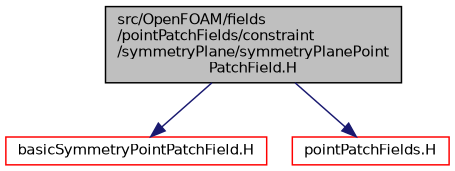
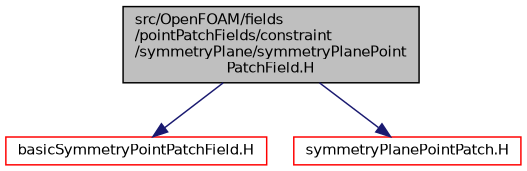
(371, 151) -> (407, 151)
